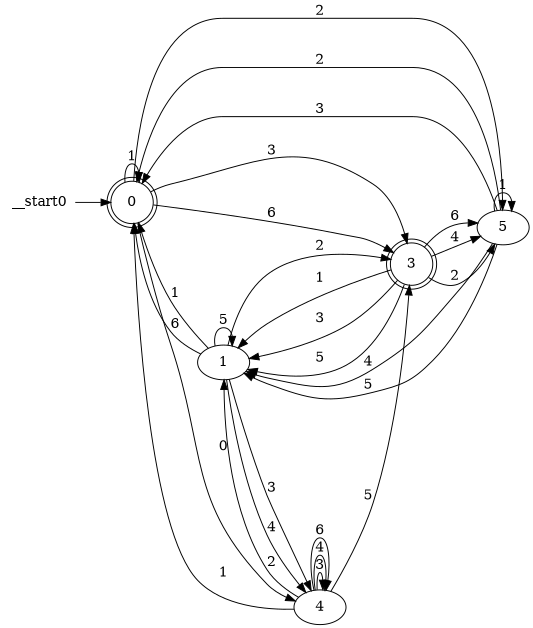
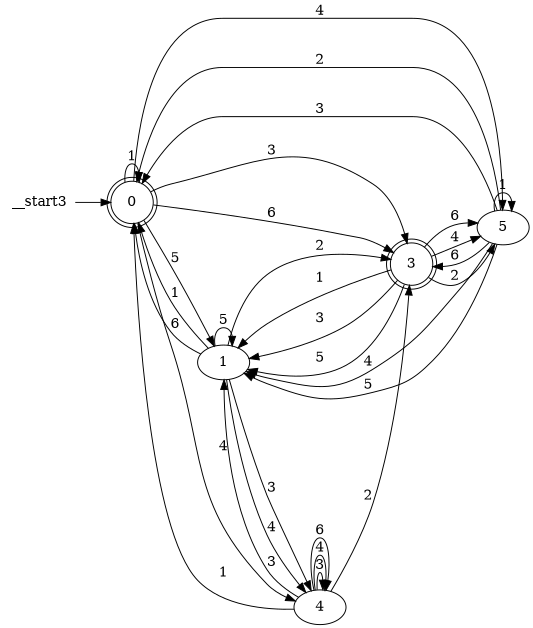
(320, 11) -> (320, 11)
(40, 202) -> (40, 202)
none -> (468, 259)
none -> (178, 278)
(224, 447) -> (224, 447)
(368, 496) -> (368, 496)
(272, 562) -> (272, 562)
